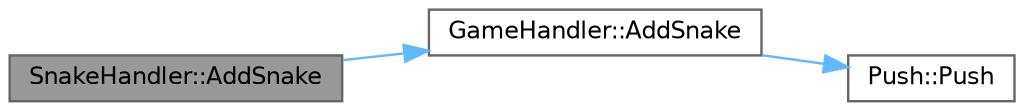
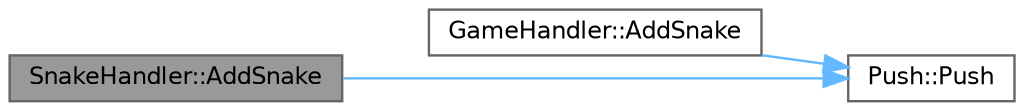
(374, 57) -> (583, 78)
